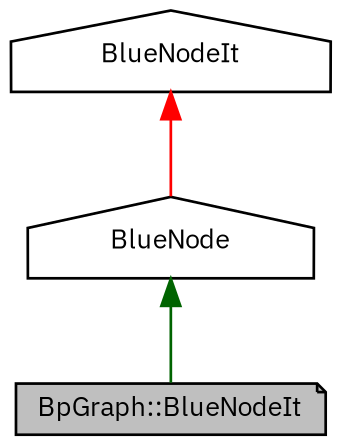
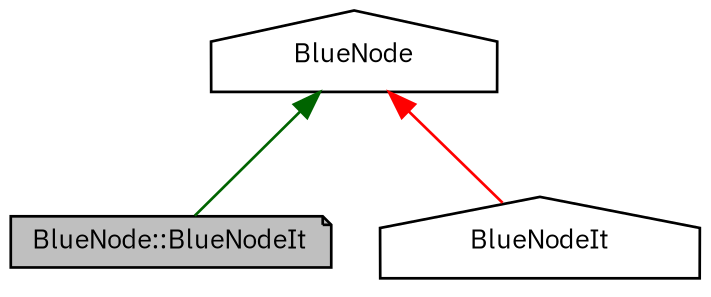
(171, 158) -> (456, 157)
(171, 409) -> (171, 242)
